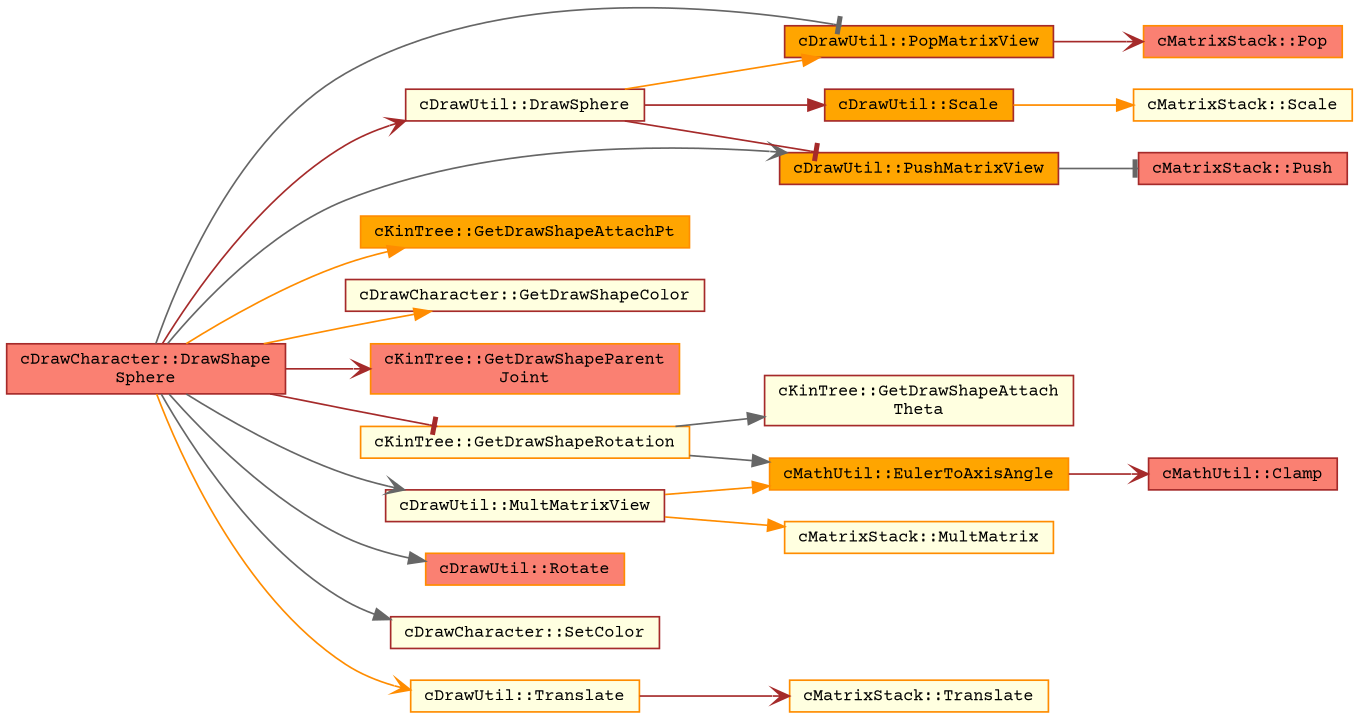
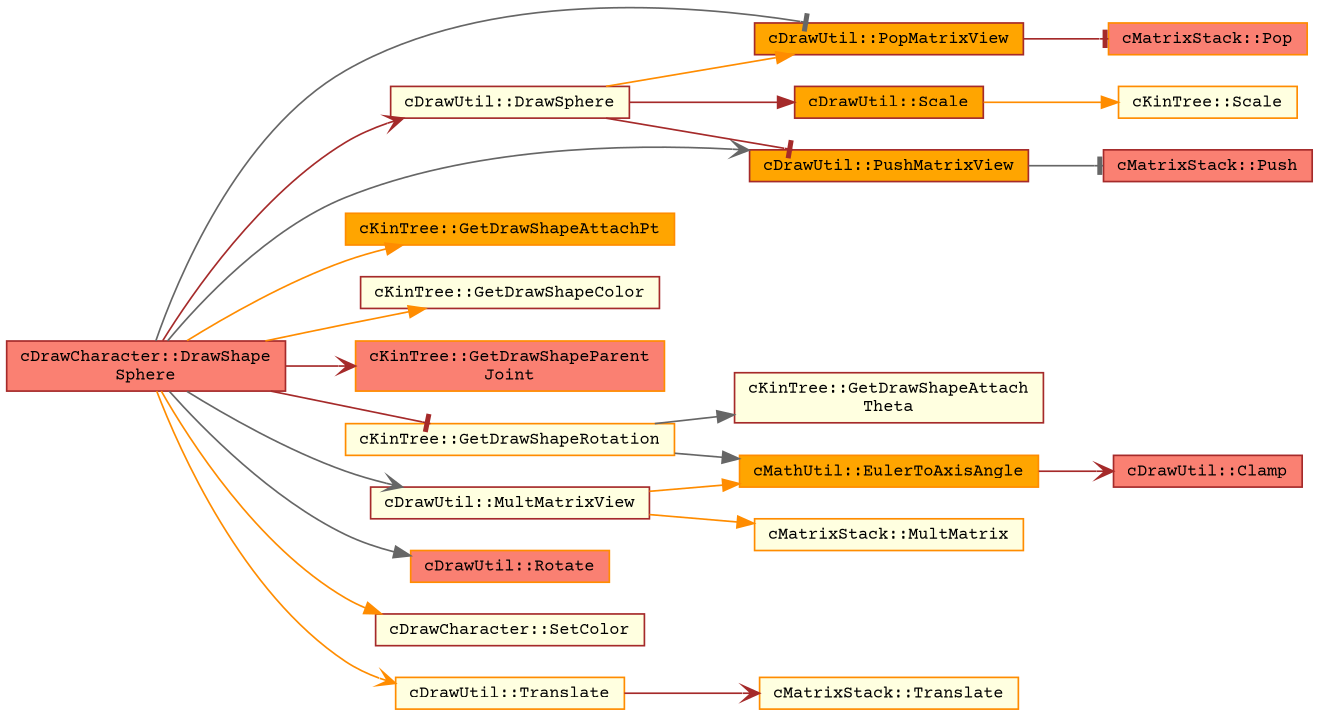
(1090, 42) -> (1062, 39)
(1243, 105) -> (1208, 102)
(525, 295) -> (510, 293)
(1243, 474) -> (1208, 471)
(251, 521) -> (248, 514)
